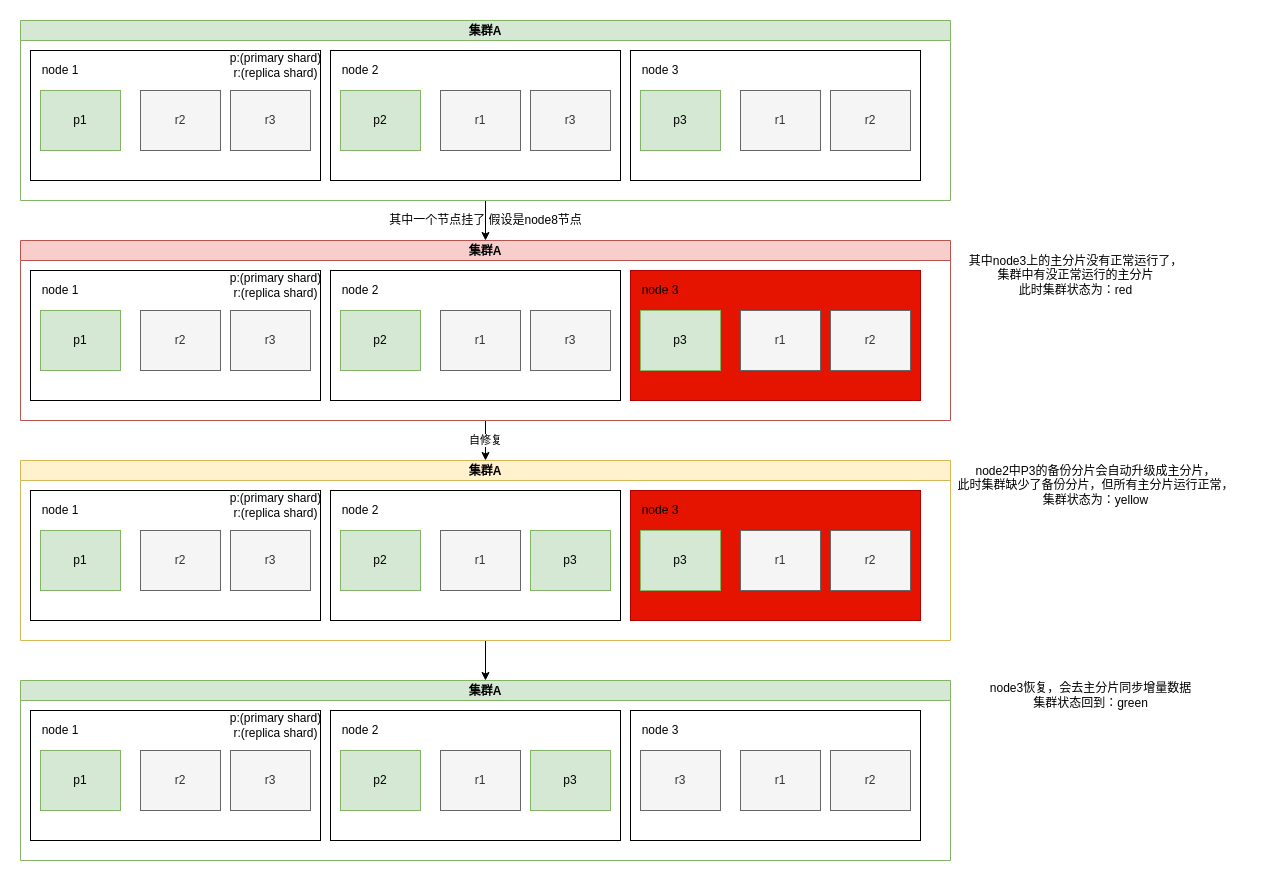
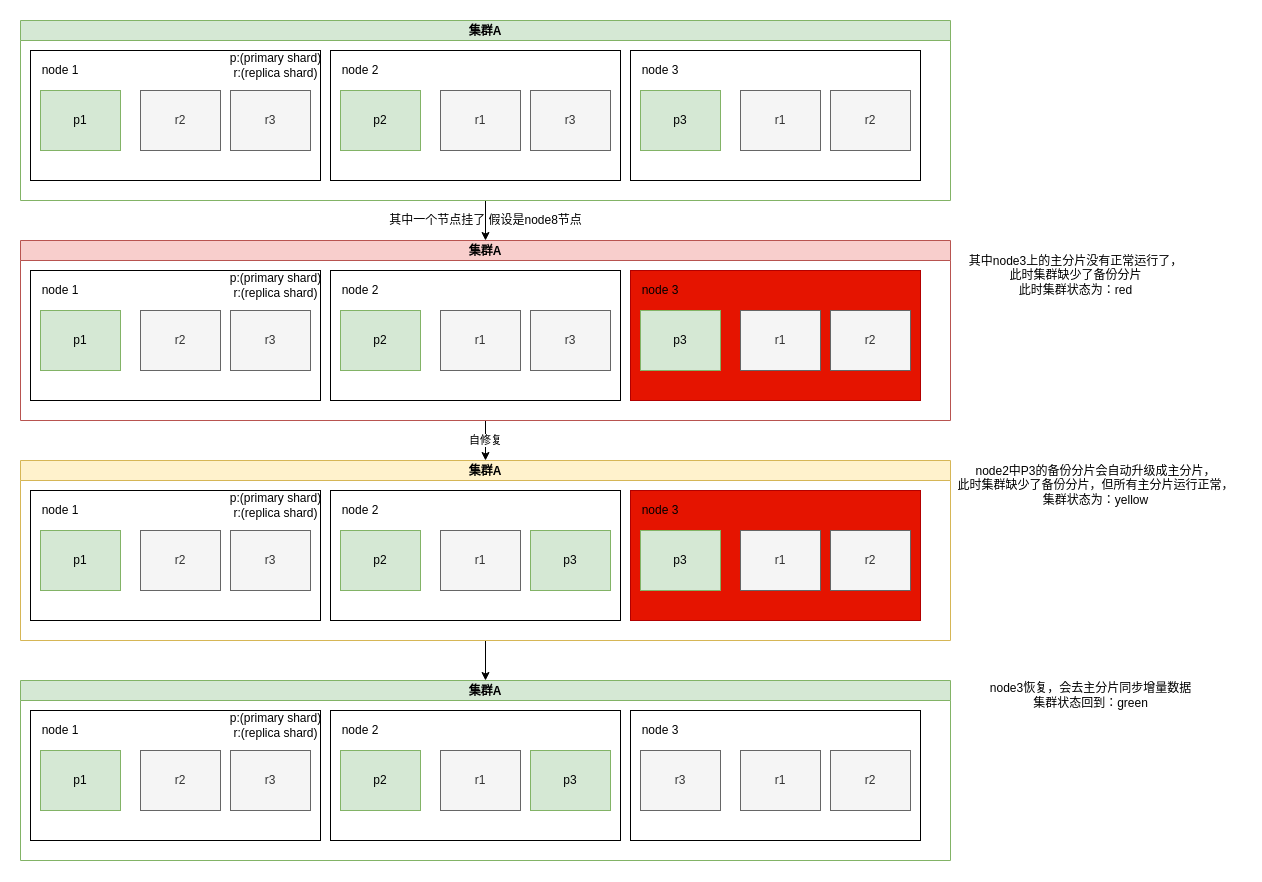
(1076, 276) -> (1076, 276)
